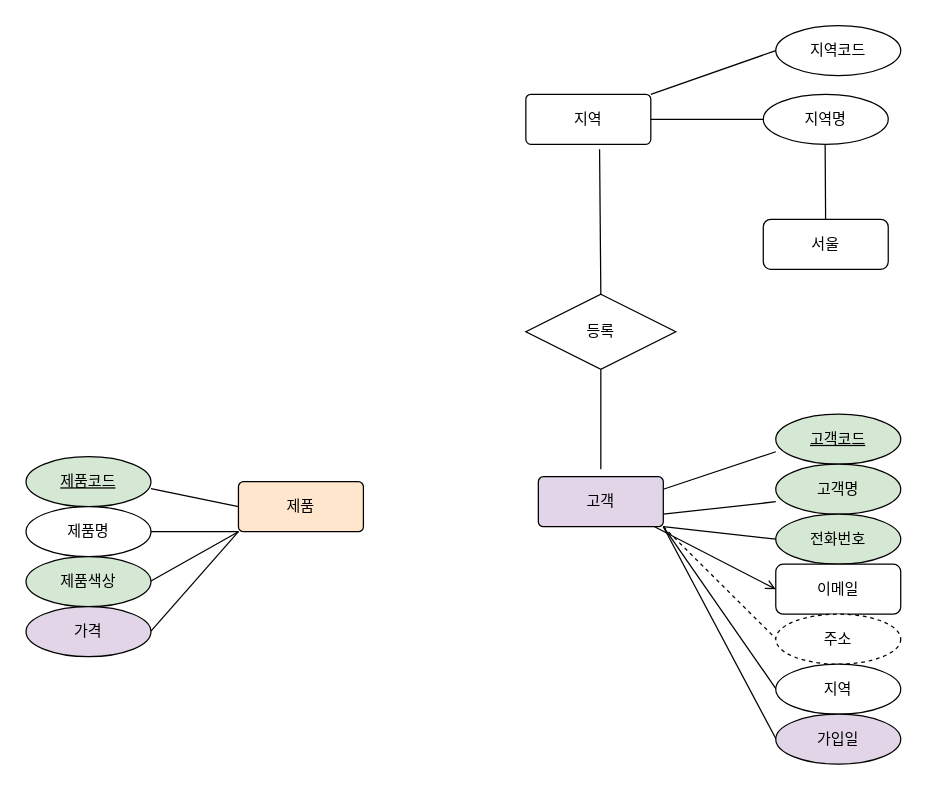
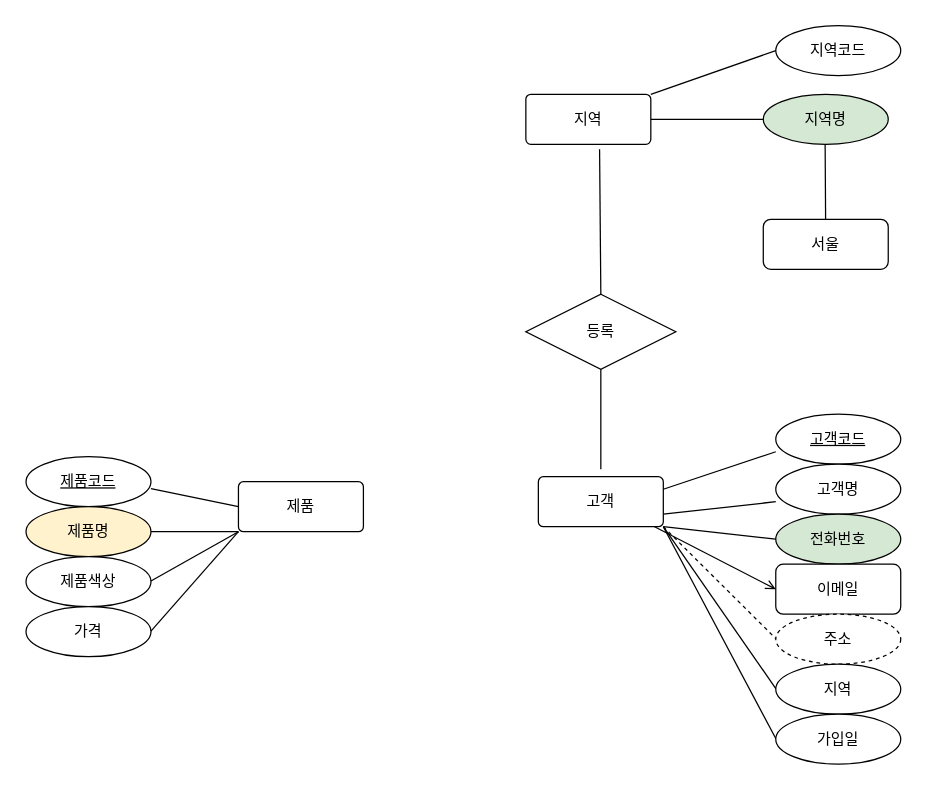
(826, 119) -> (826, 119)
(838, 439) -> (838, 439)
(88, 482) -> (88, 482)
(838, 489) -> (838, 489)
(601, 502) -> (601, 502)
(301, 507) -> (301, 507)
(88, 532) -> (88, 532)
(88, 582) -> (88, 582)
(88, 632) -> (88, 632)
(838, 739) -> (838, 739)
